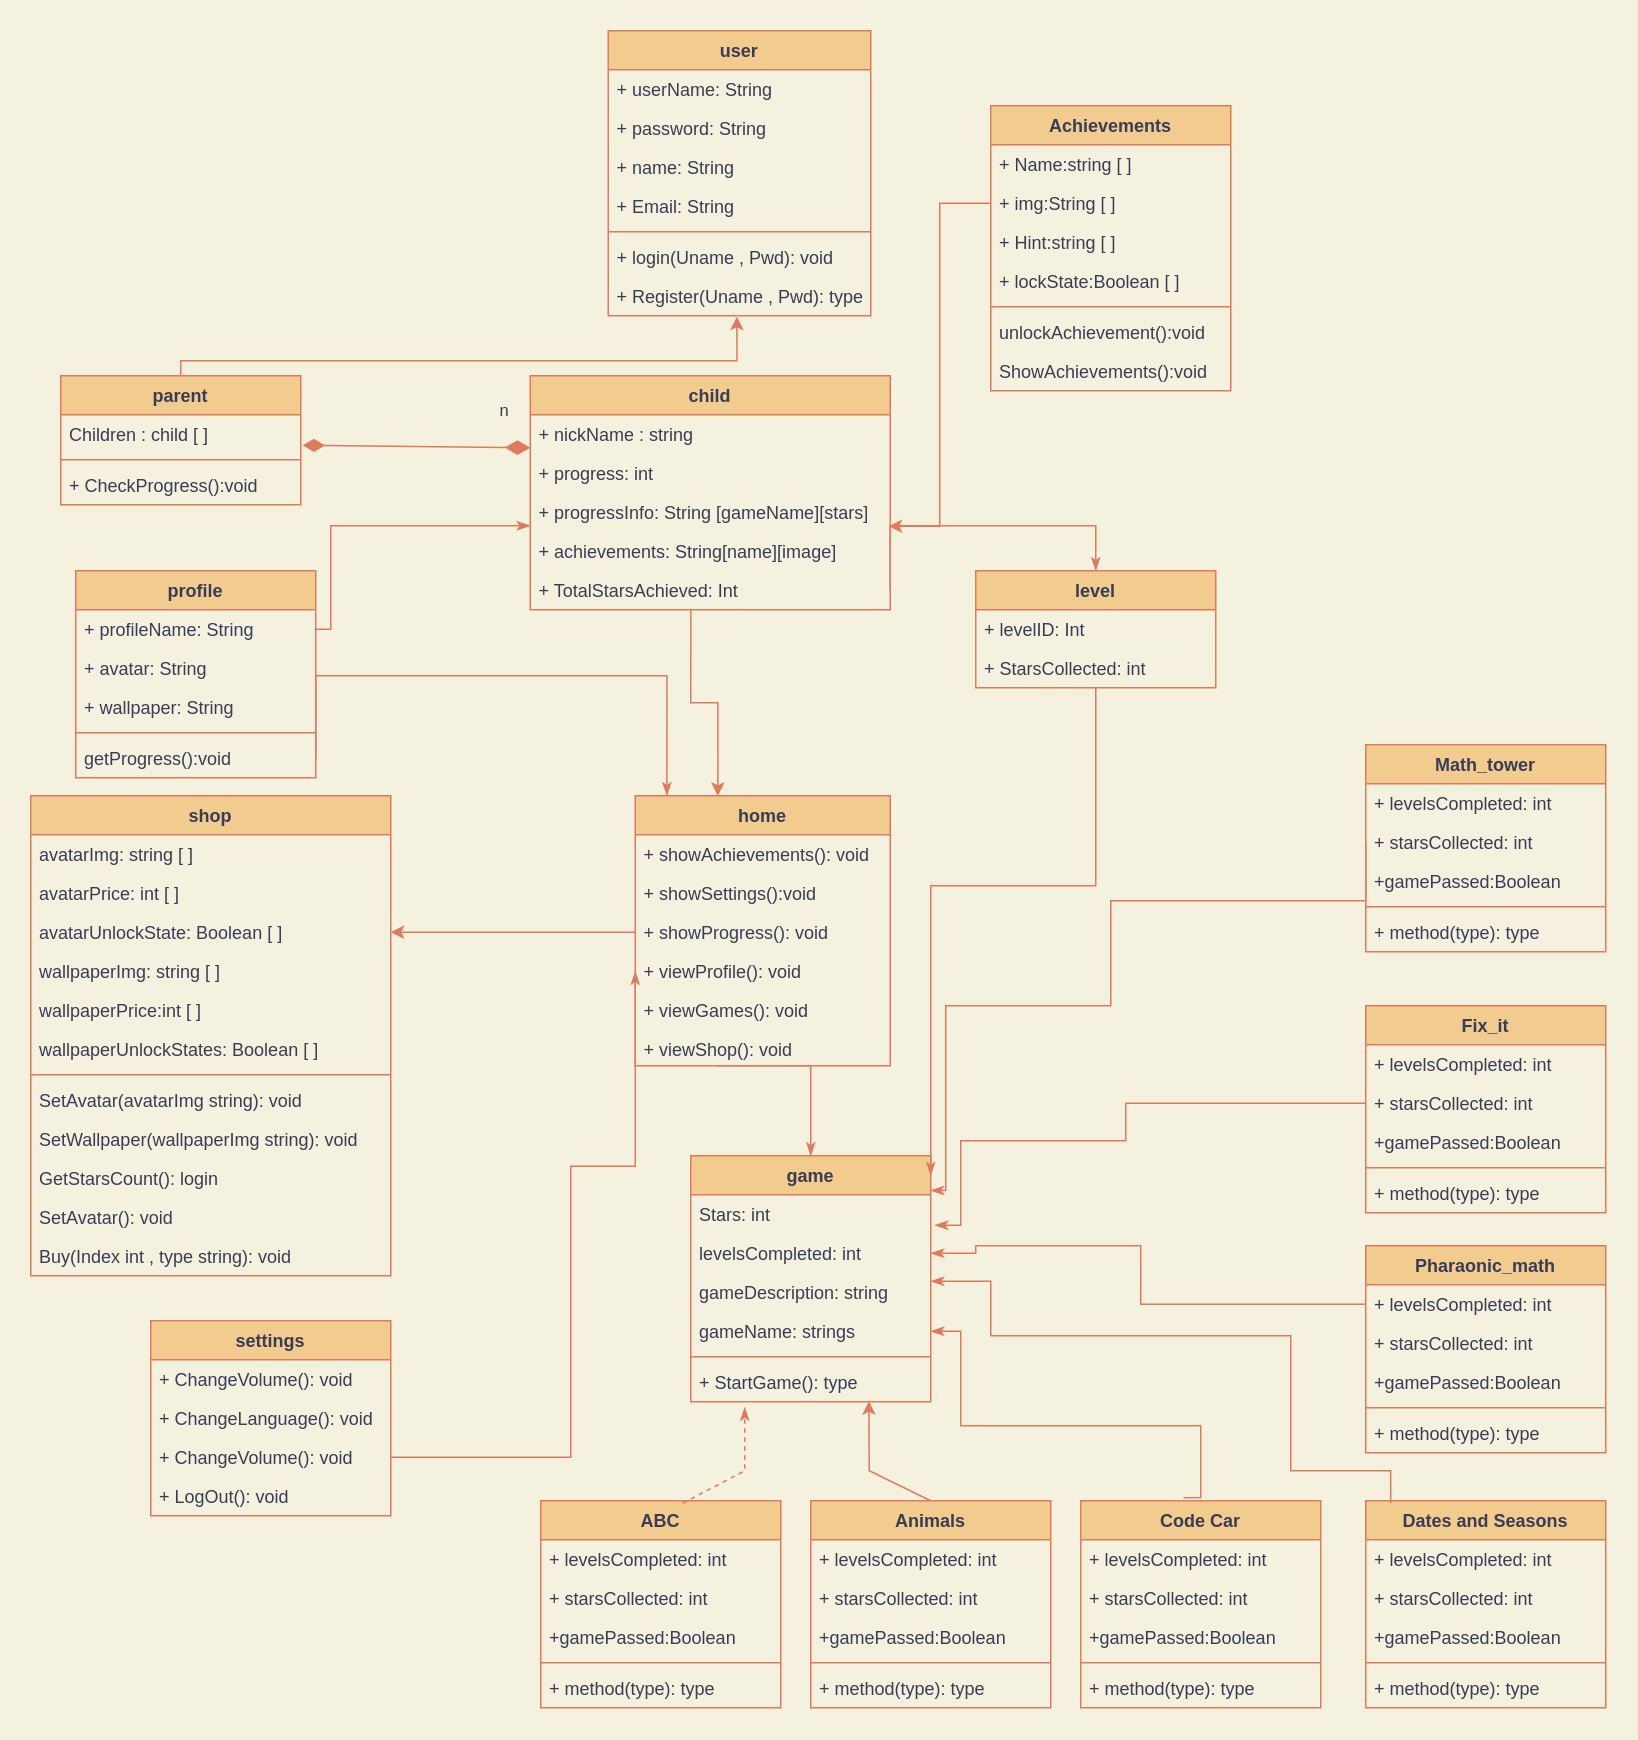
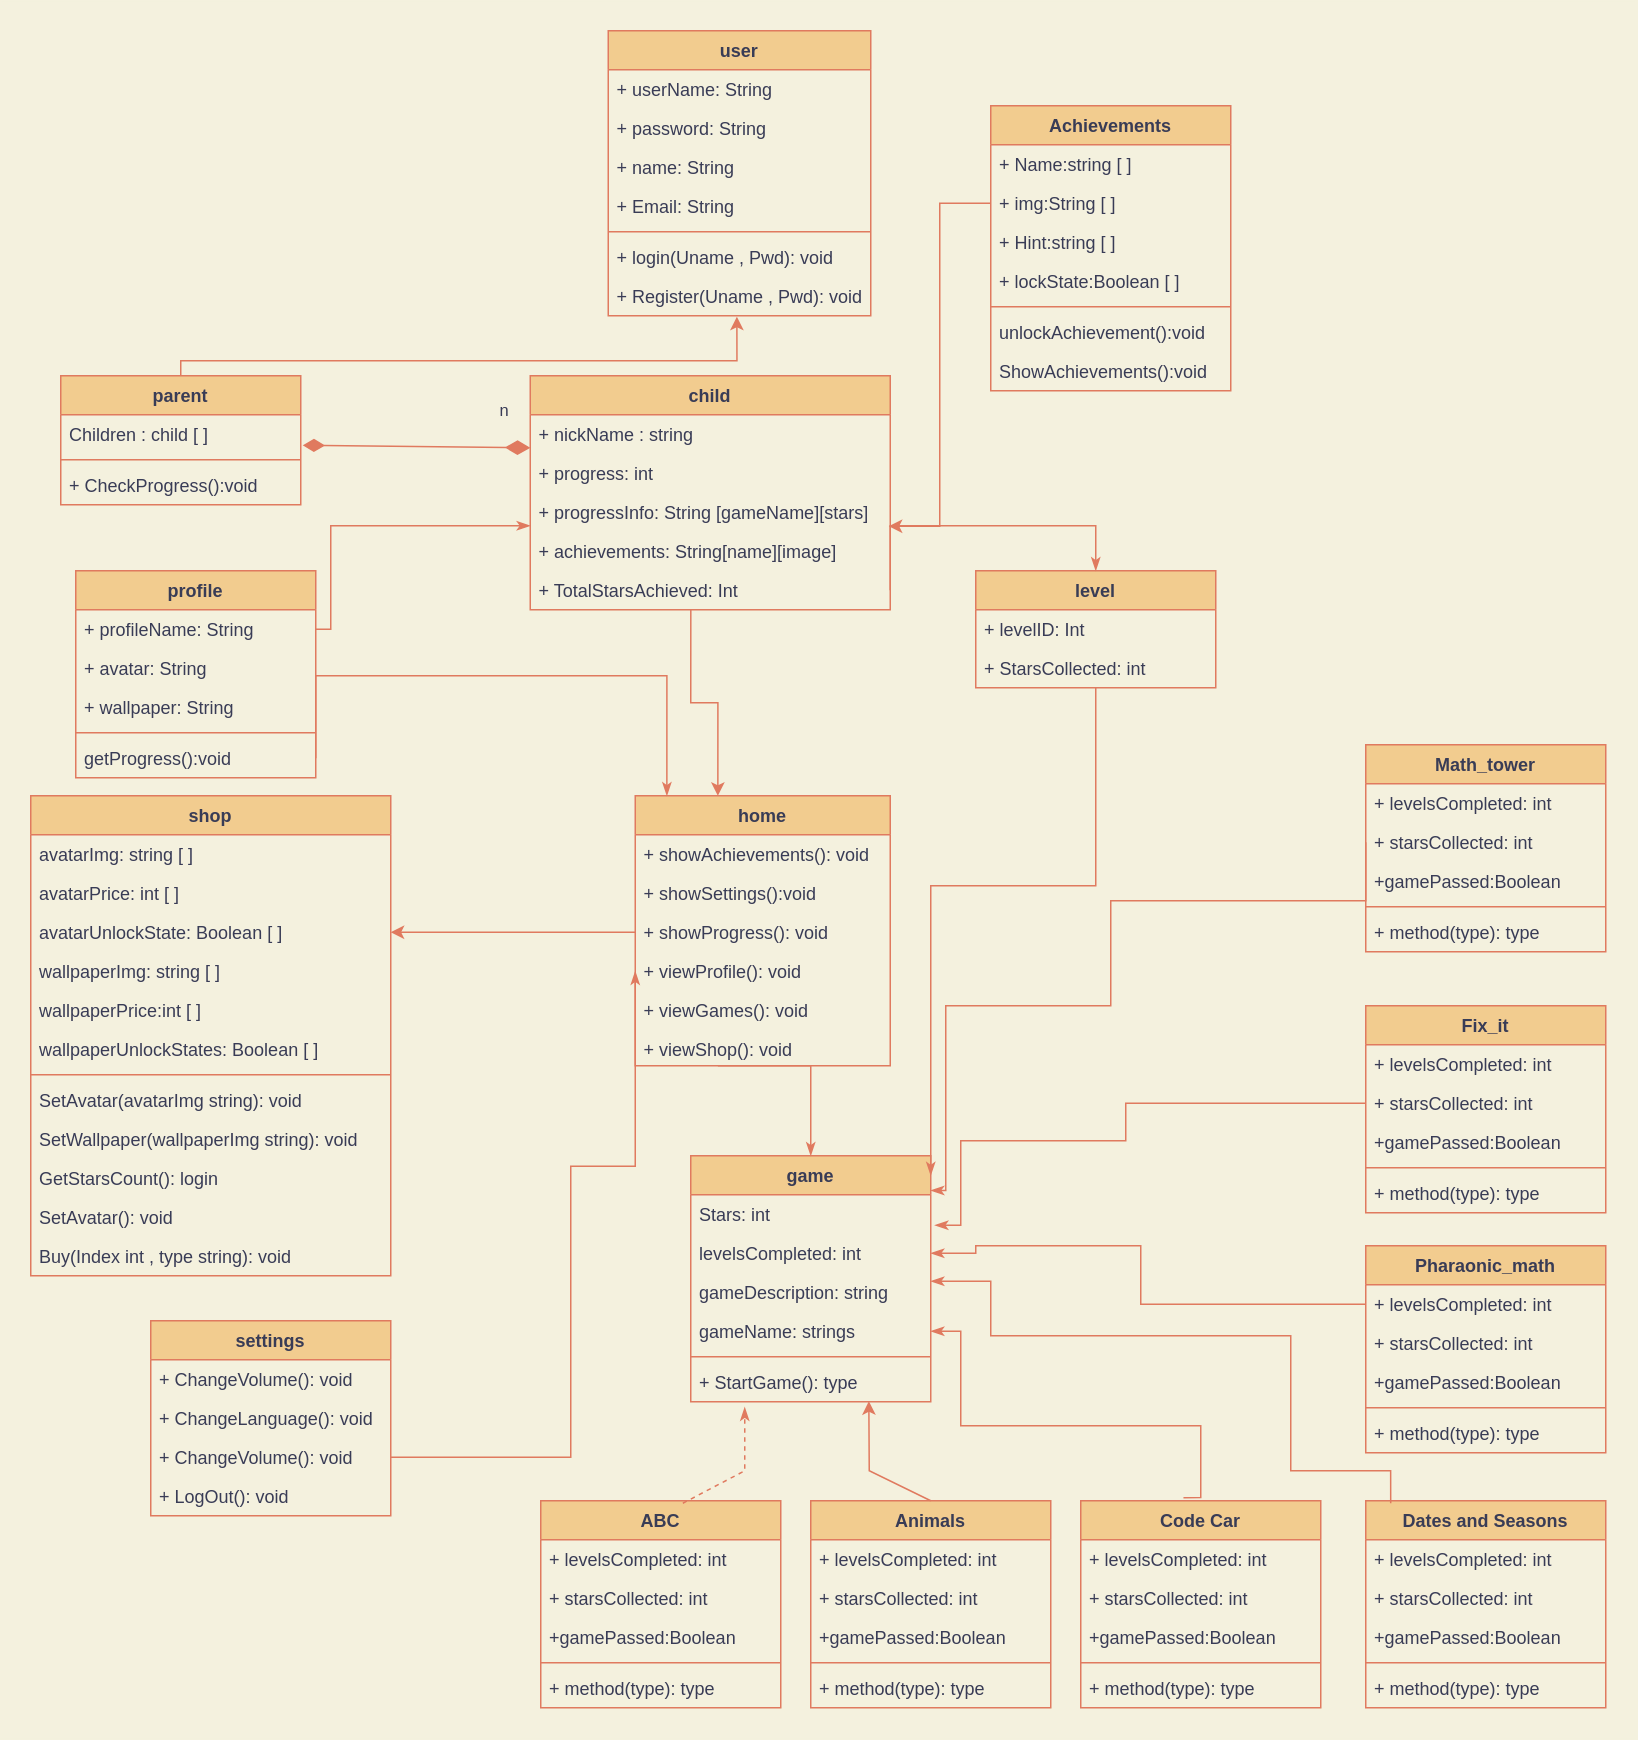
(746, 297) -> (744, 297)
